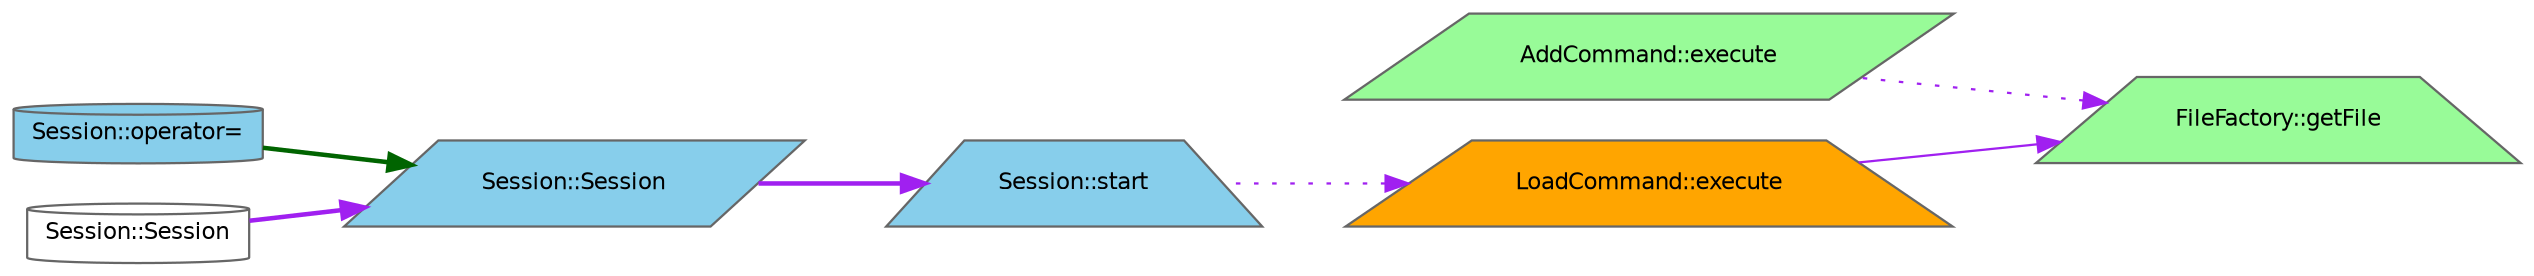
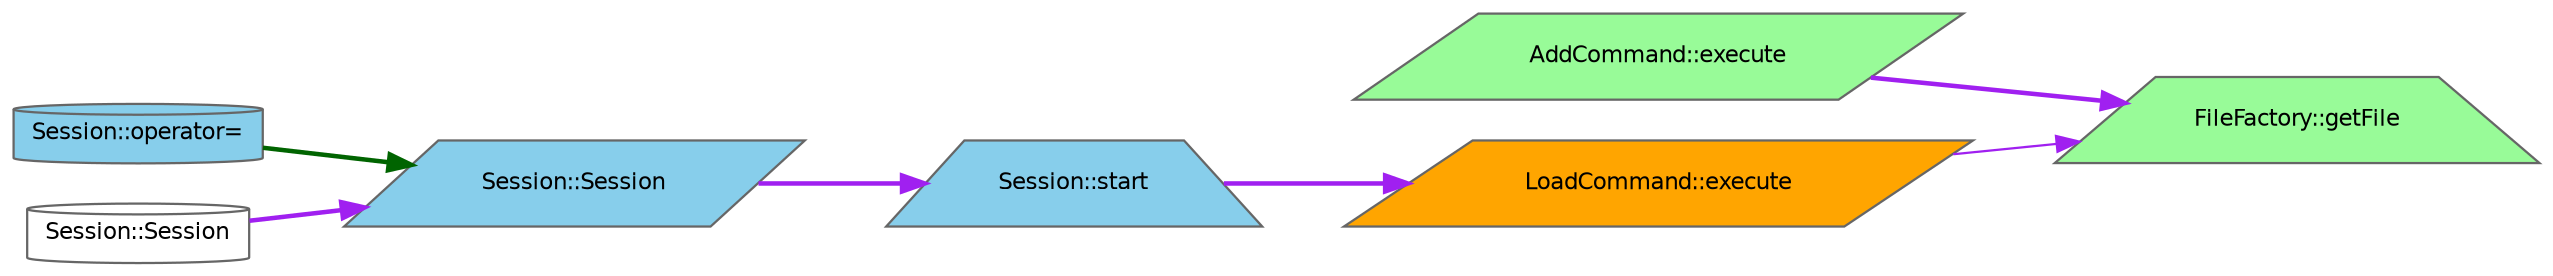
(1972, 89) -> (1986, 89)
(1305, 183) -> (1304, 183)
(1649, 183) -> (1658, 183)
